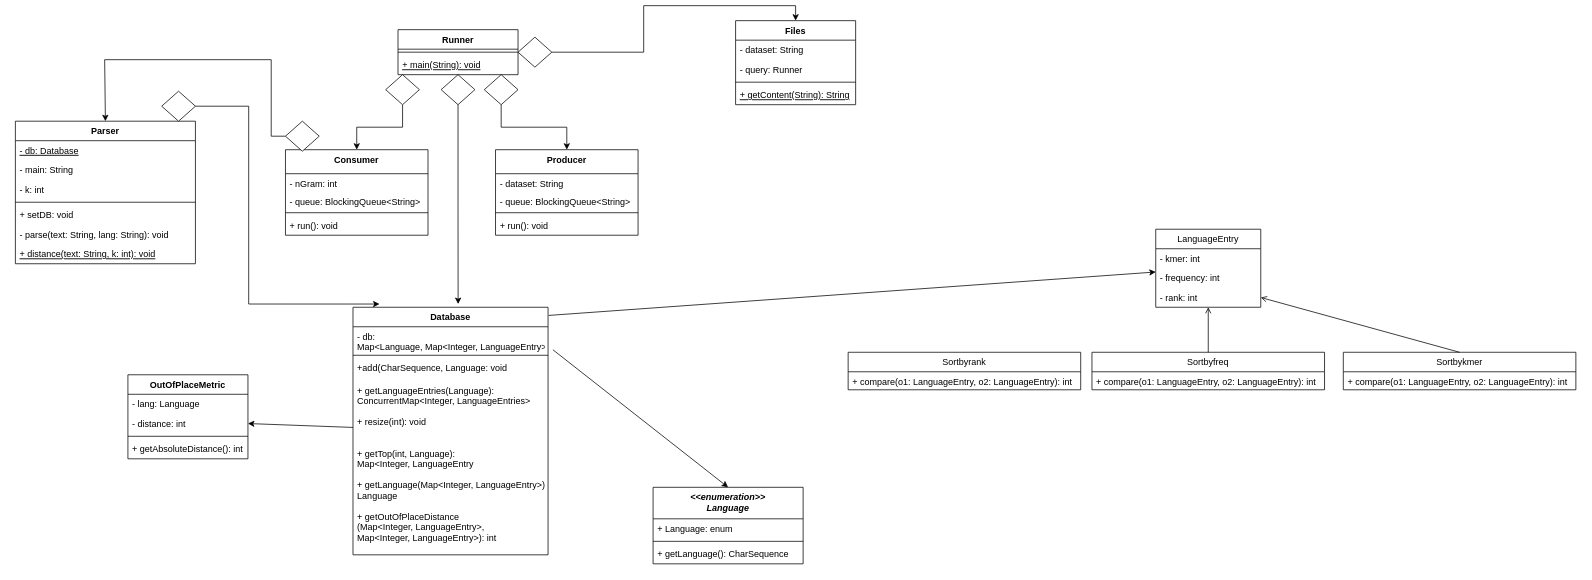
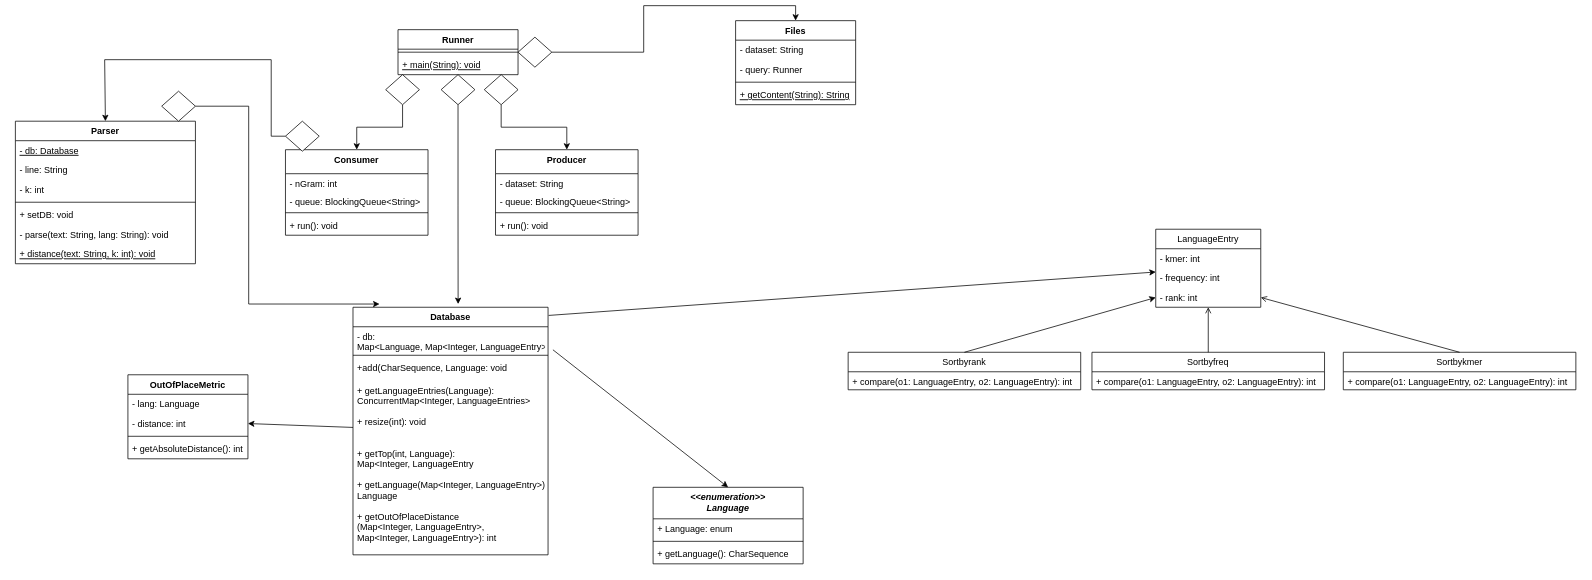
(49, 170) -> (48, 170)
none -> (1060, 325)
